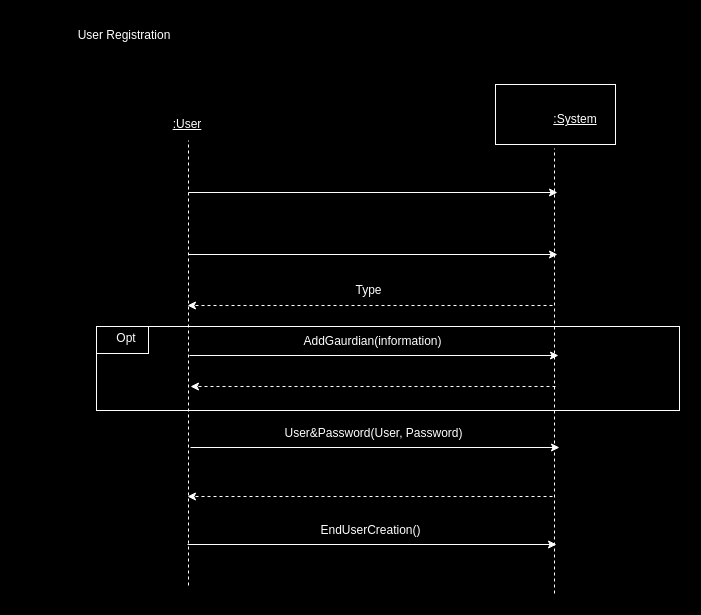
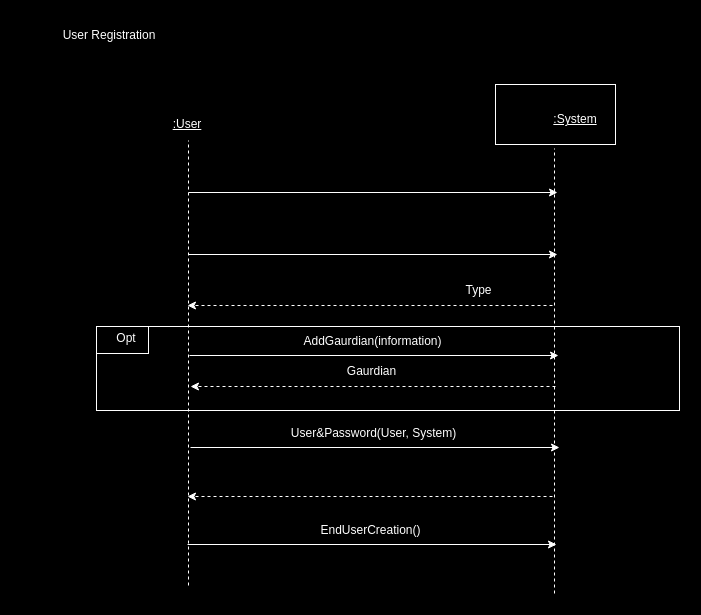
(125, 36) -> (110, 36)
(369, 291) -> (479, 291)
none -> (372, 372)
(374, 434) -> (374, 434)
